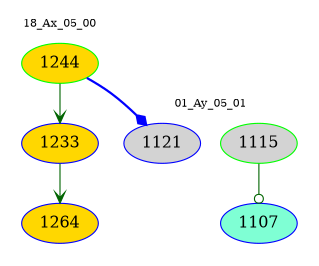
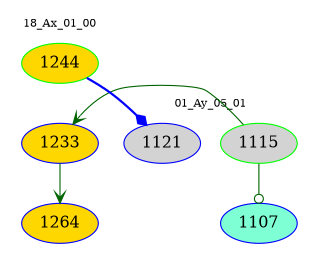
(60, 24) -> (60, 24)
(60, 98) -> (164, 85)
